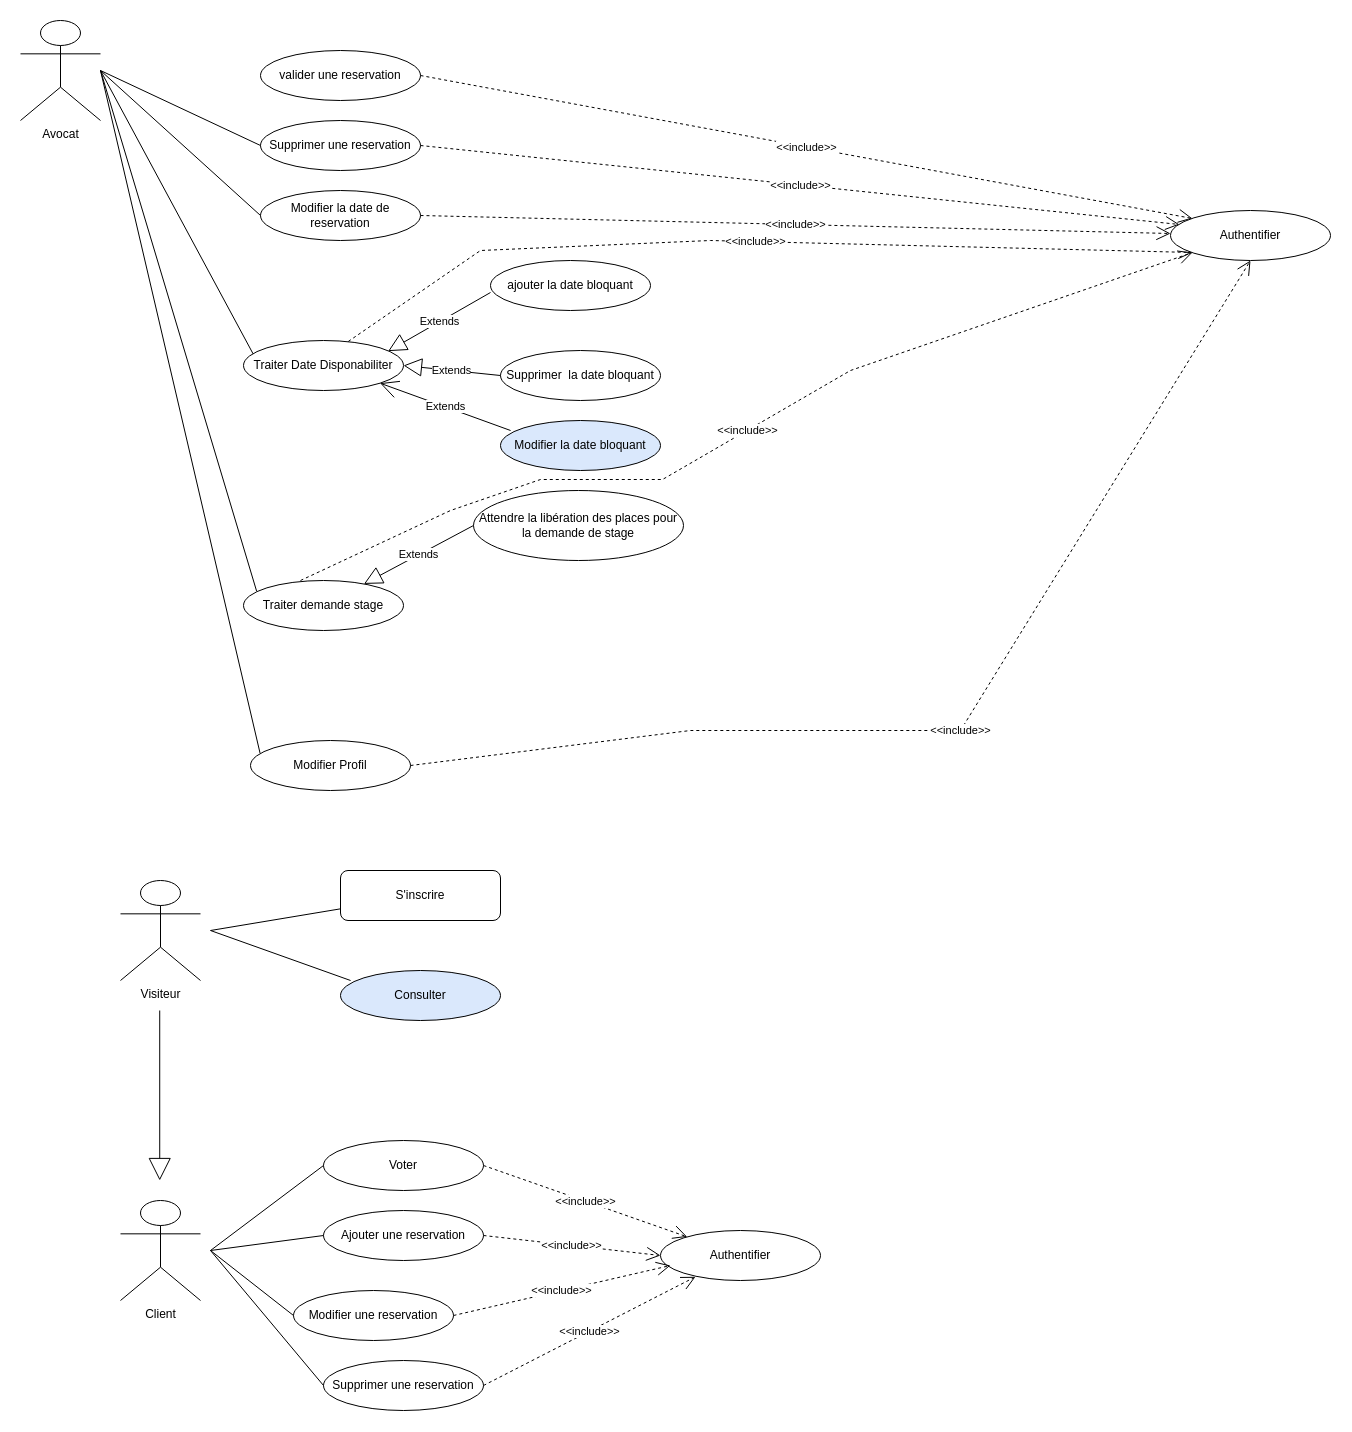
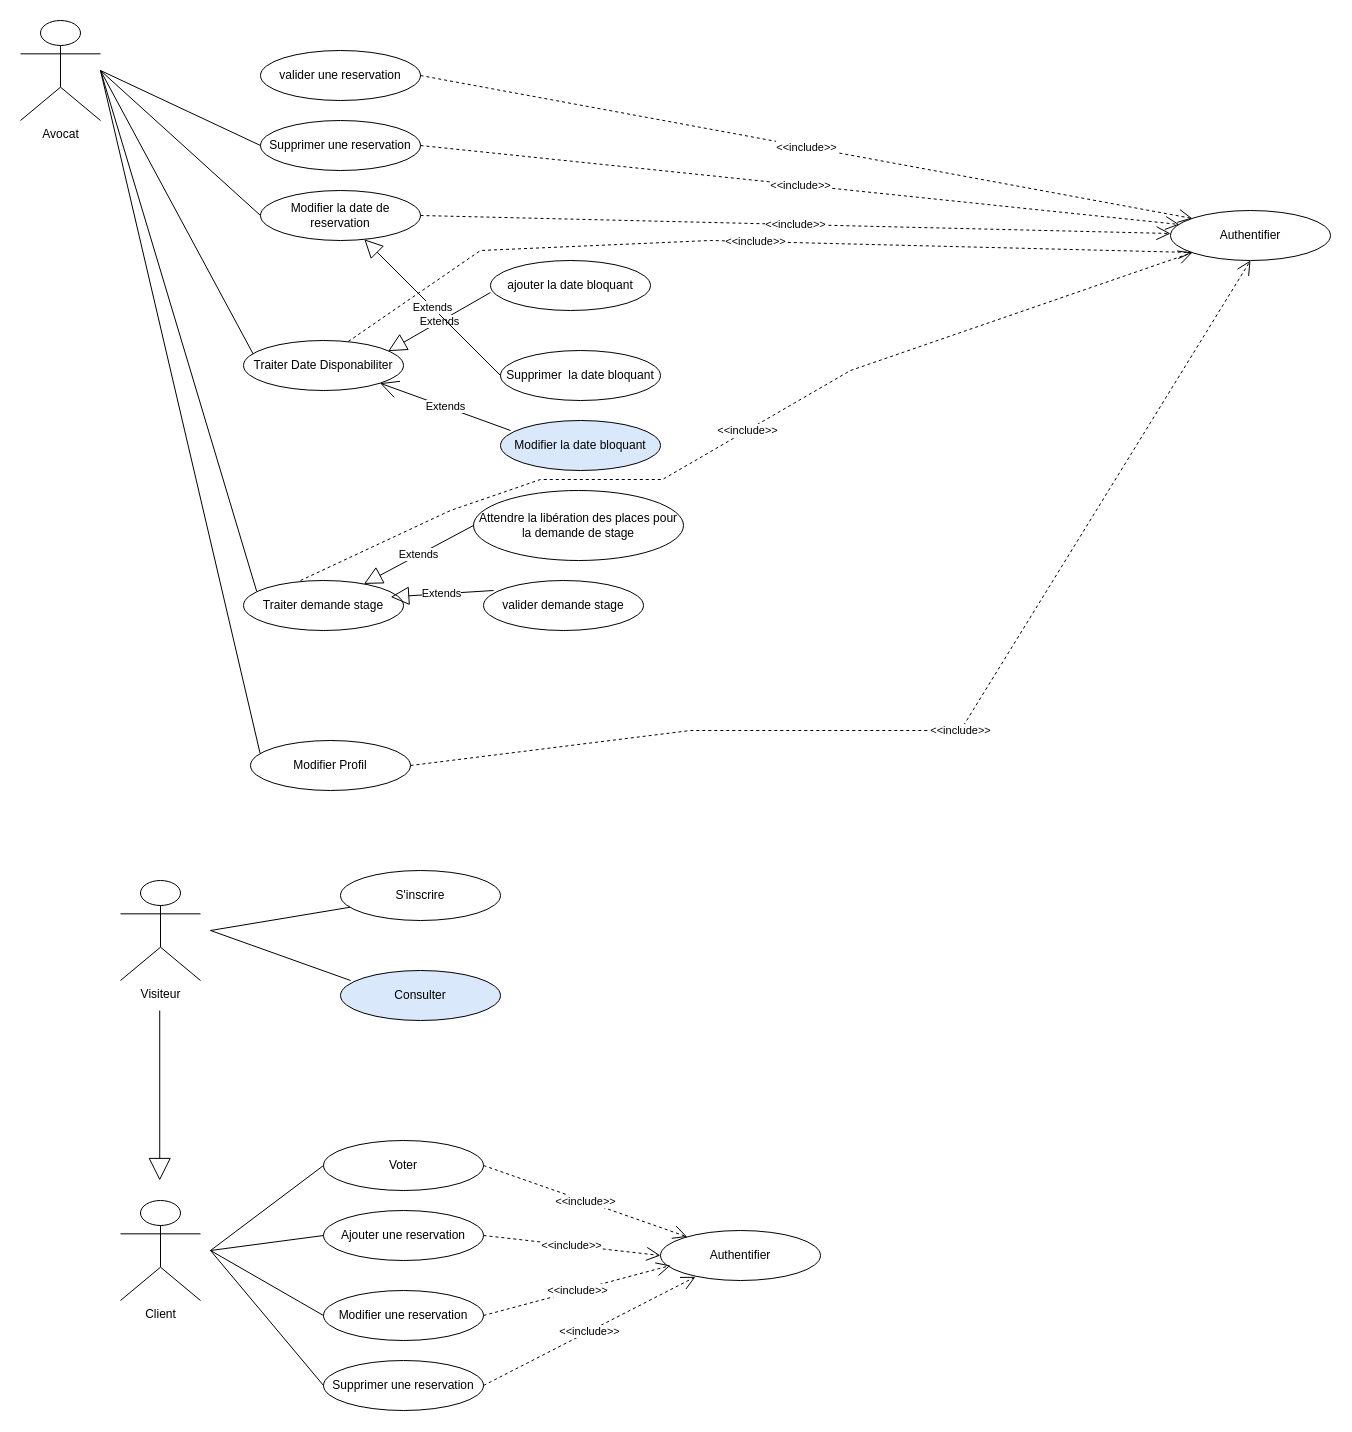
(462, 371) -> (439, 314)
none -> (451, 593)
none -> (564, 606)
(421, 896) -> (421, 896)
(374, 1316) -> (404, 1316)
